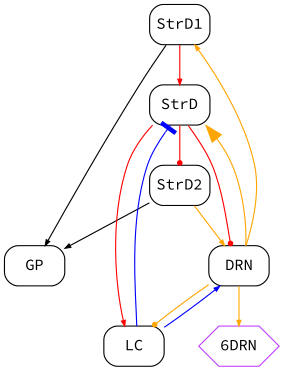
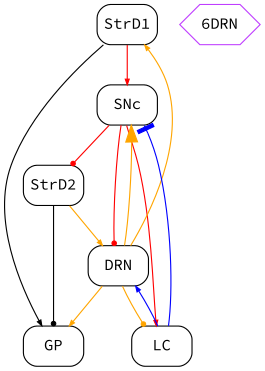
(180, 105) -> (127, 105)
(110, 224) -> (54, 263)
(239, 303) -> (88, 304)
